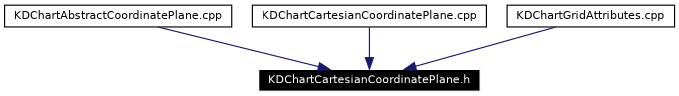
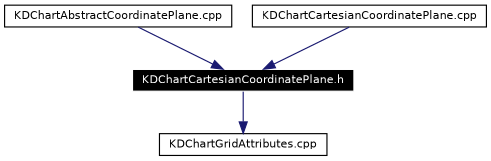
(486, 47) -> (243, 107)
